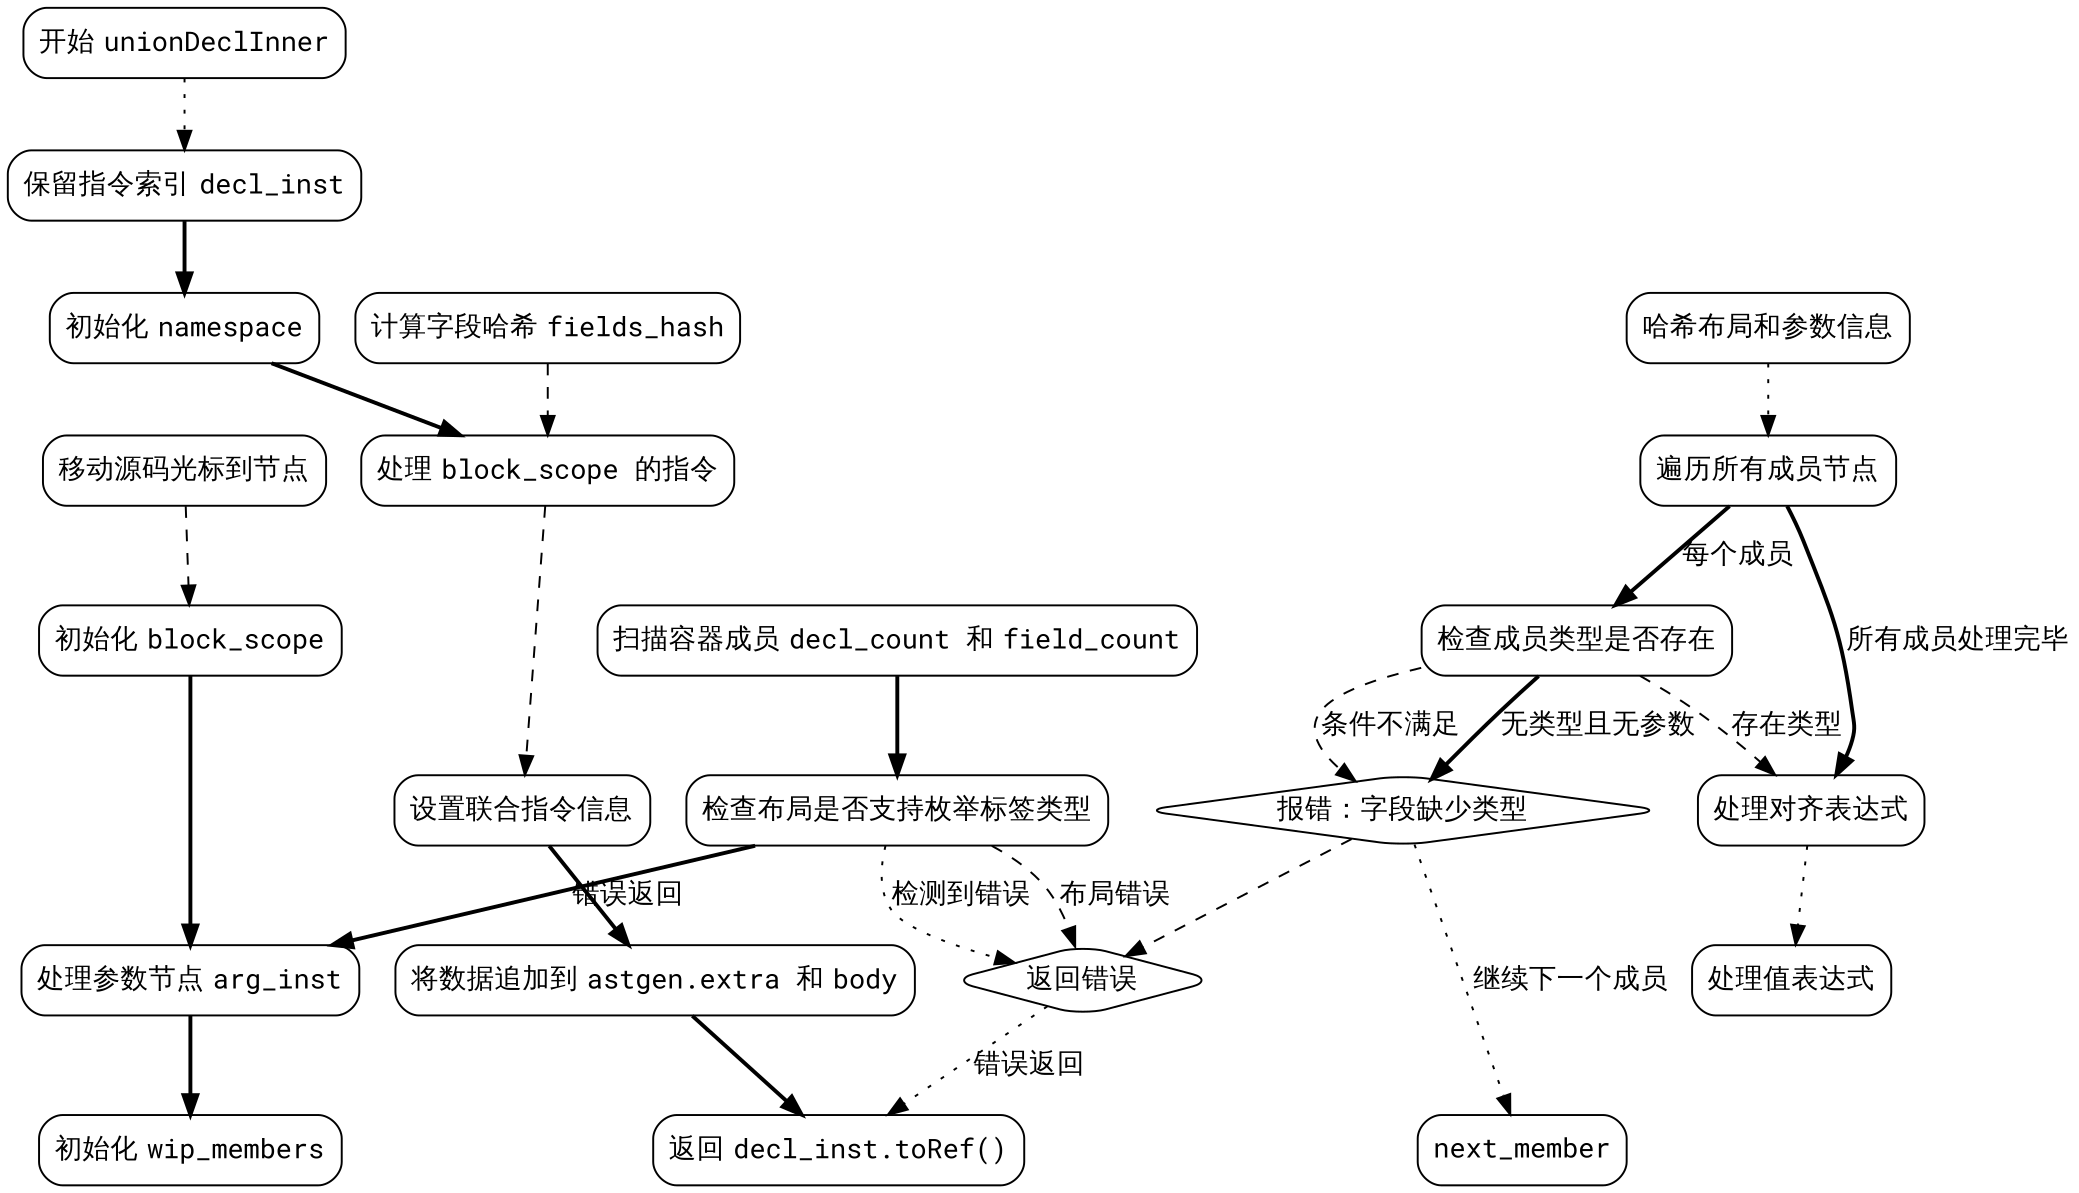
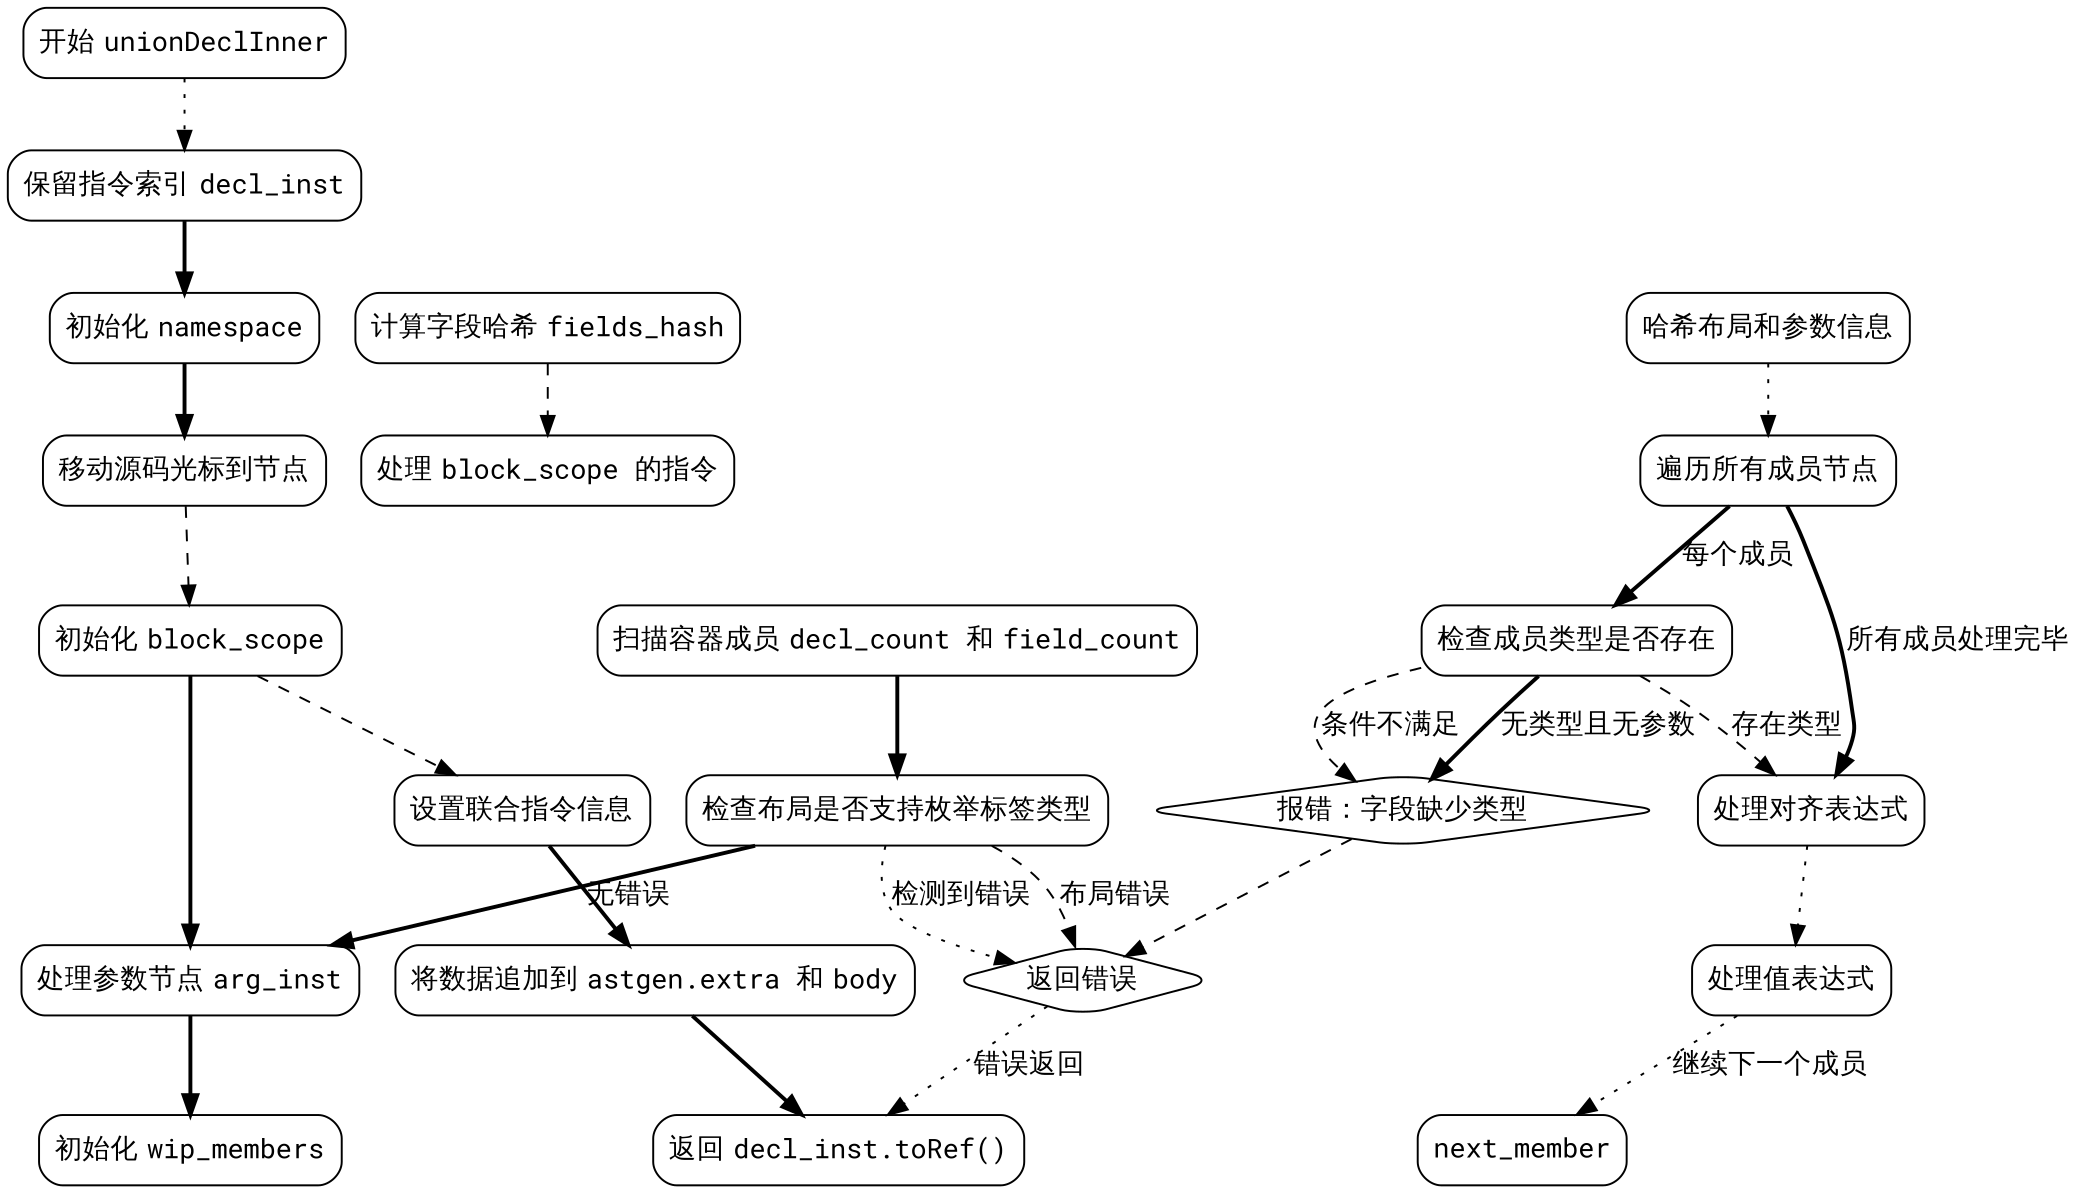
(357, 396) -> (185, 390)
(536, 631) -> (348, 721)
(629, 895) -> (629, 895)
(1459, 970) -> (1665, 1060)
